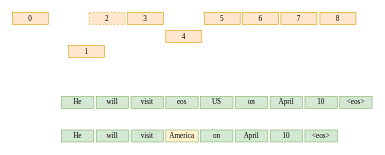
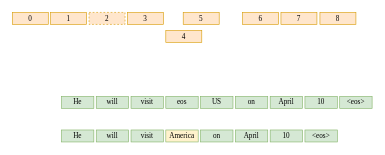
(222, 18) -> (201, 18)
(87, 51) -> (69, 18)
